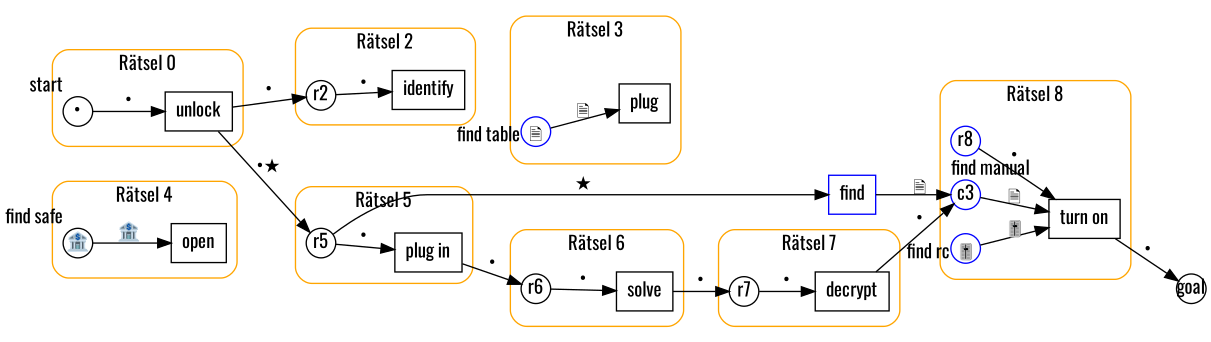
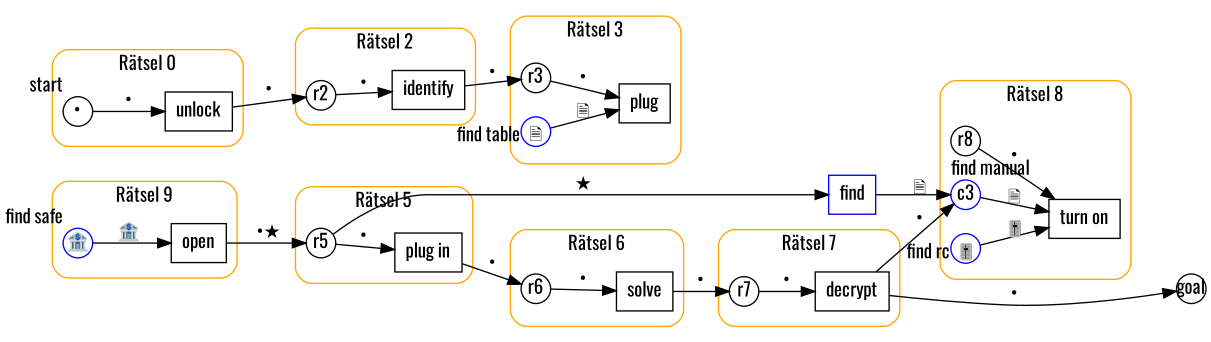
none -> (536, 78)
(966, 141) -> (966, 141)
(259, 177) -> (259, 243)
(145, 197) -> (145, 197)
(78, 243) -> (78, 243)
(1141, 256) -> (1026, 305)
